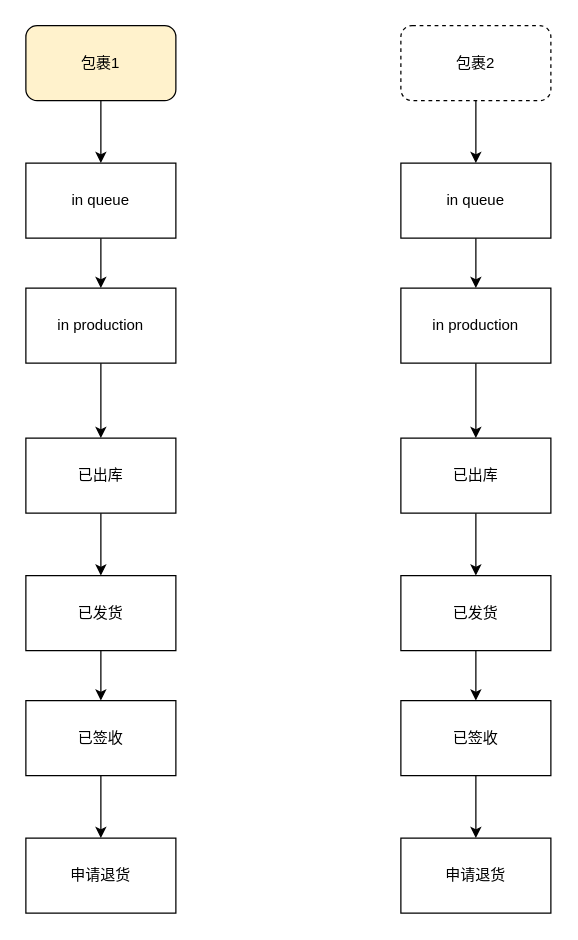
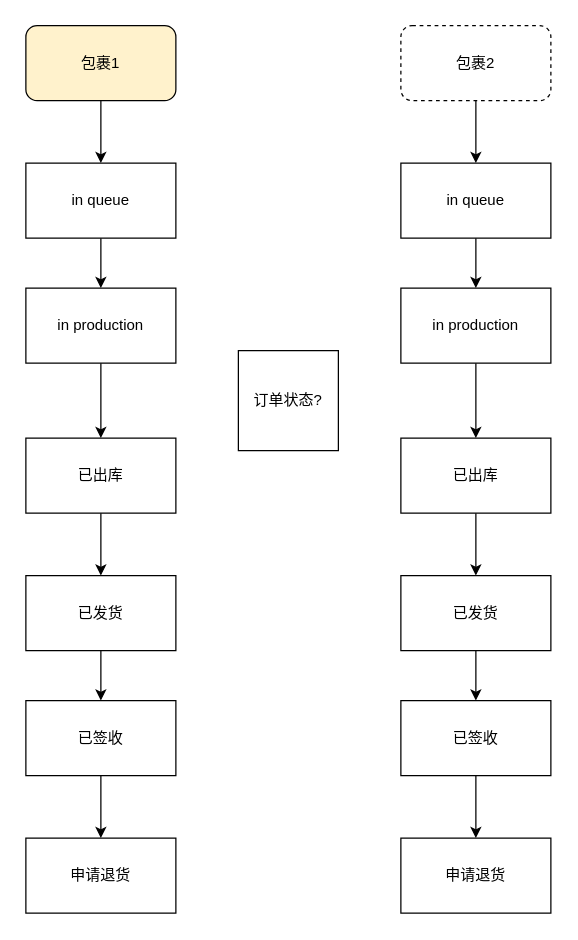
none -> (288, 401)
